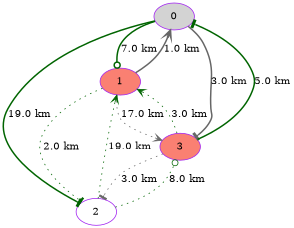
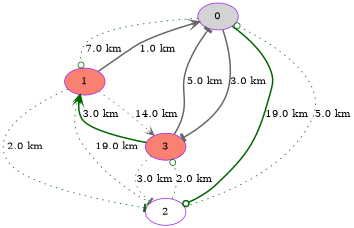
(128, 35) -> (130, 26)
(254, 81) -> (184, 81)
(22, 89) -> (262, 121)
(165, 109) -> (104, 132)
(143, 114) -> (157, 114)
none -> (304, 132)
(187, 179) -> (195, 179)
